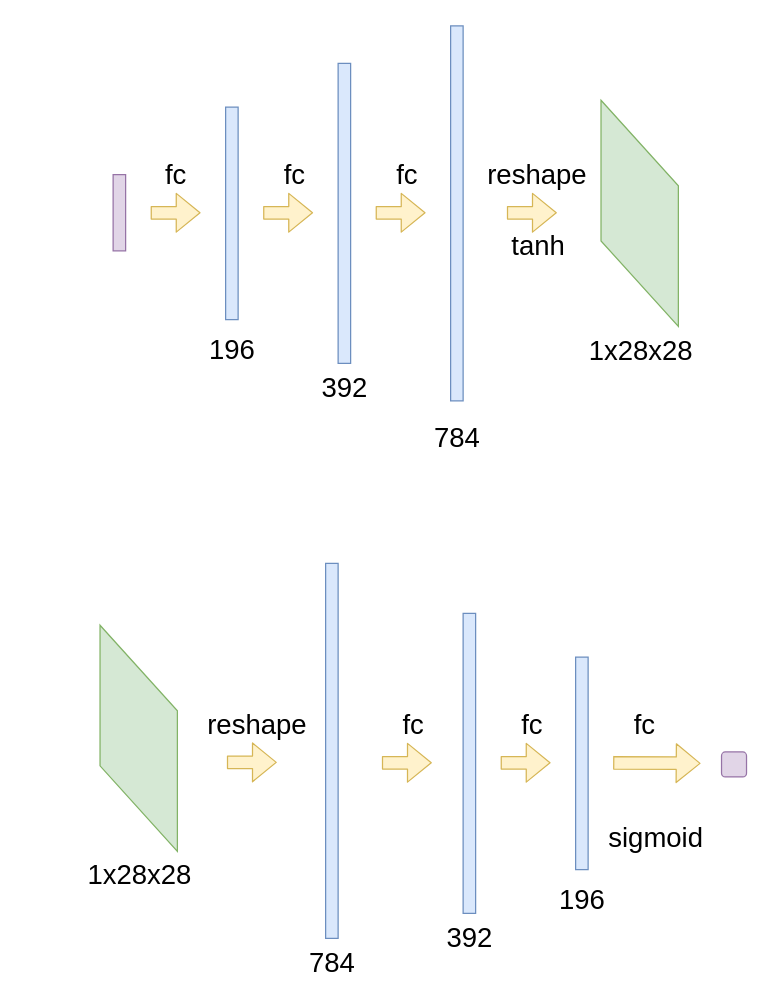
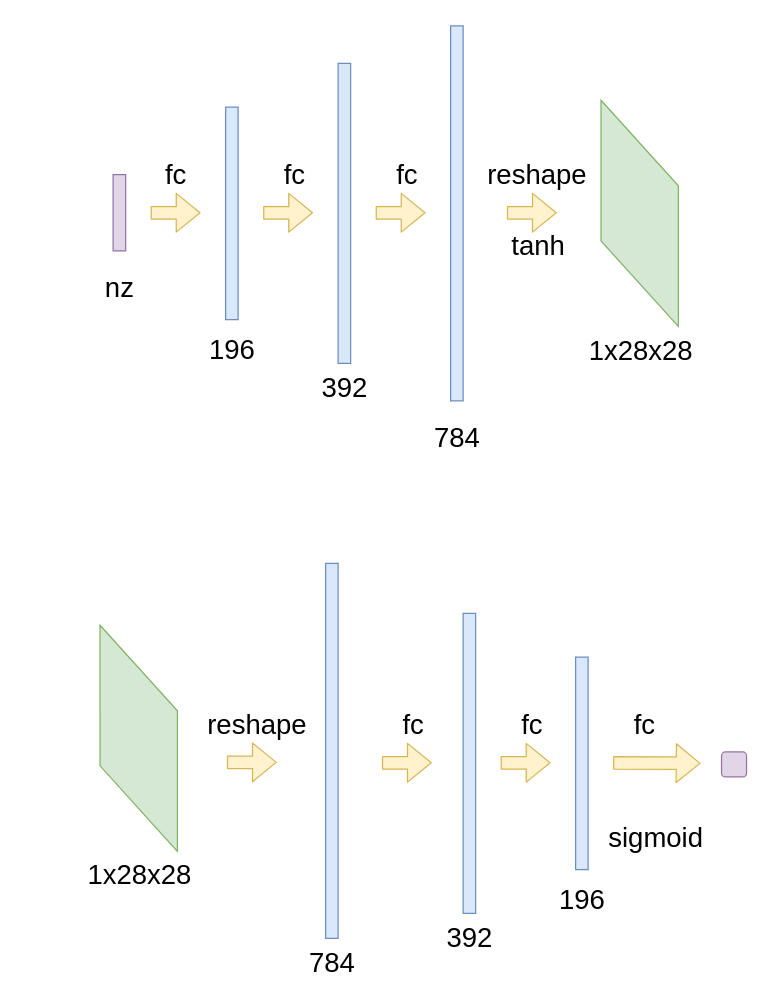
none -> (119, 288)
